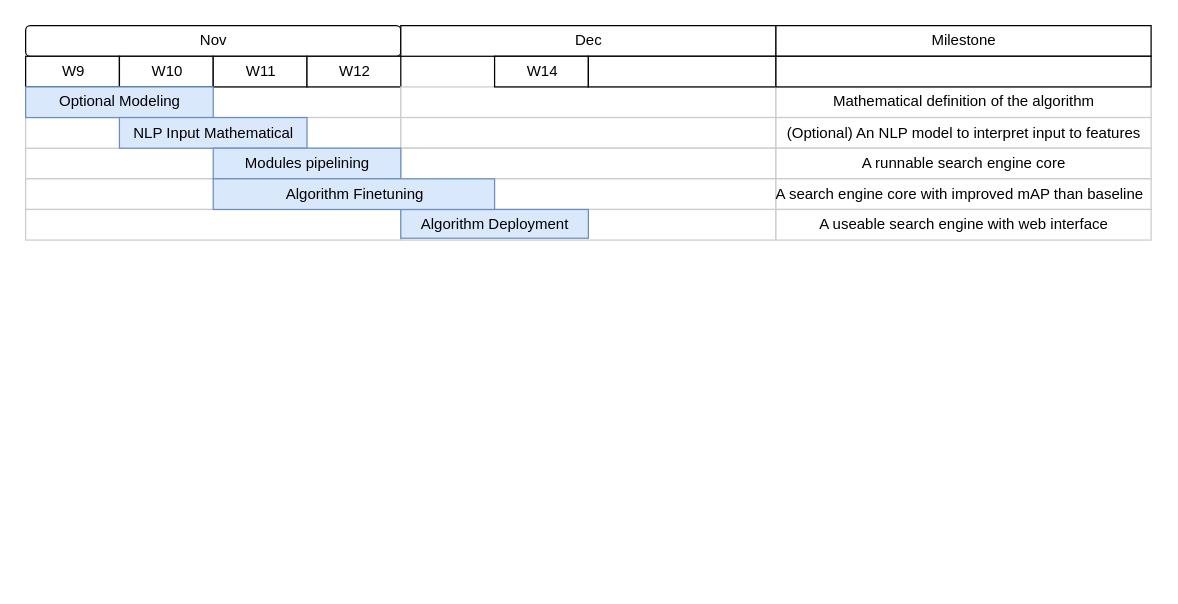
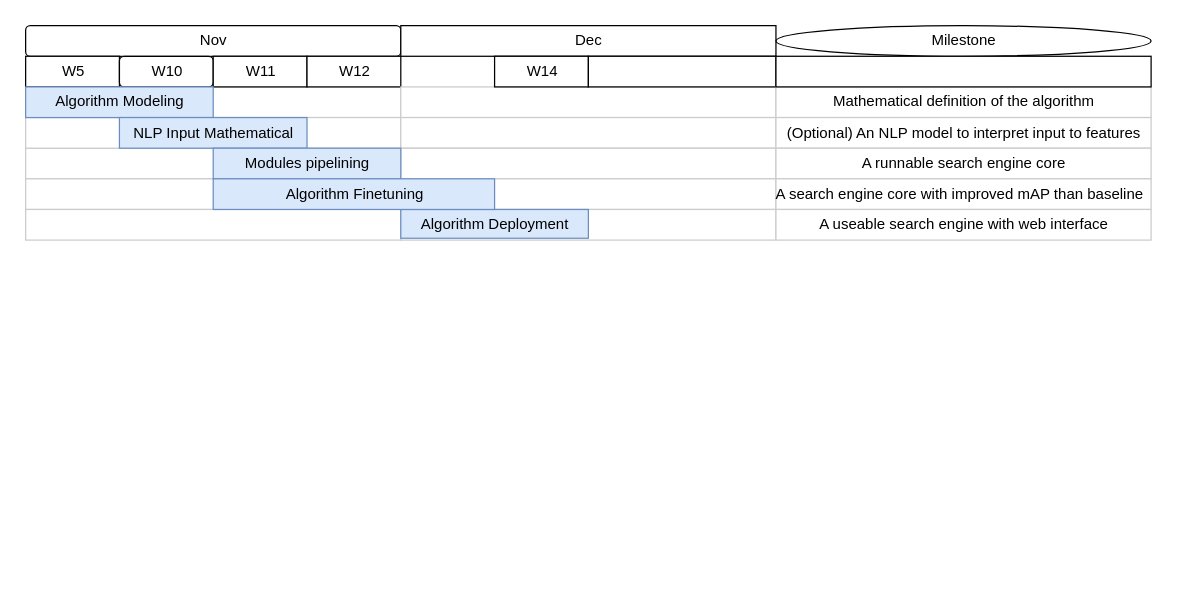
(963, 41) -> (963, 41)
(74, 72) -> (74, 72)
(166, 72) -> (166, 72)
(120, 102) -> (120, 102)
